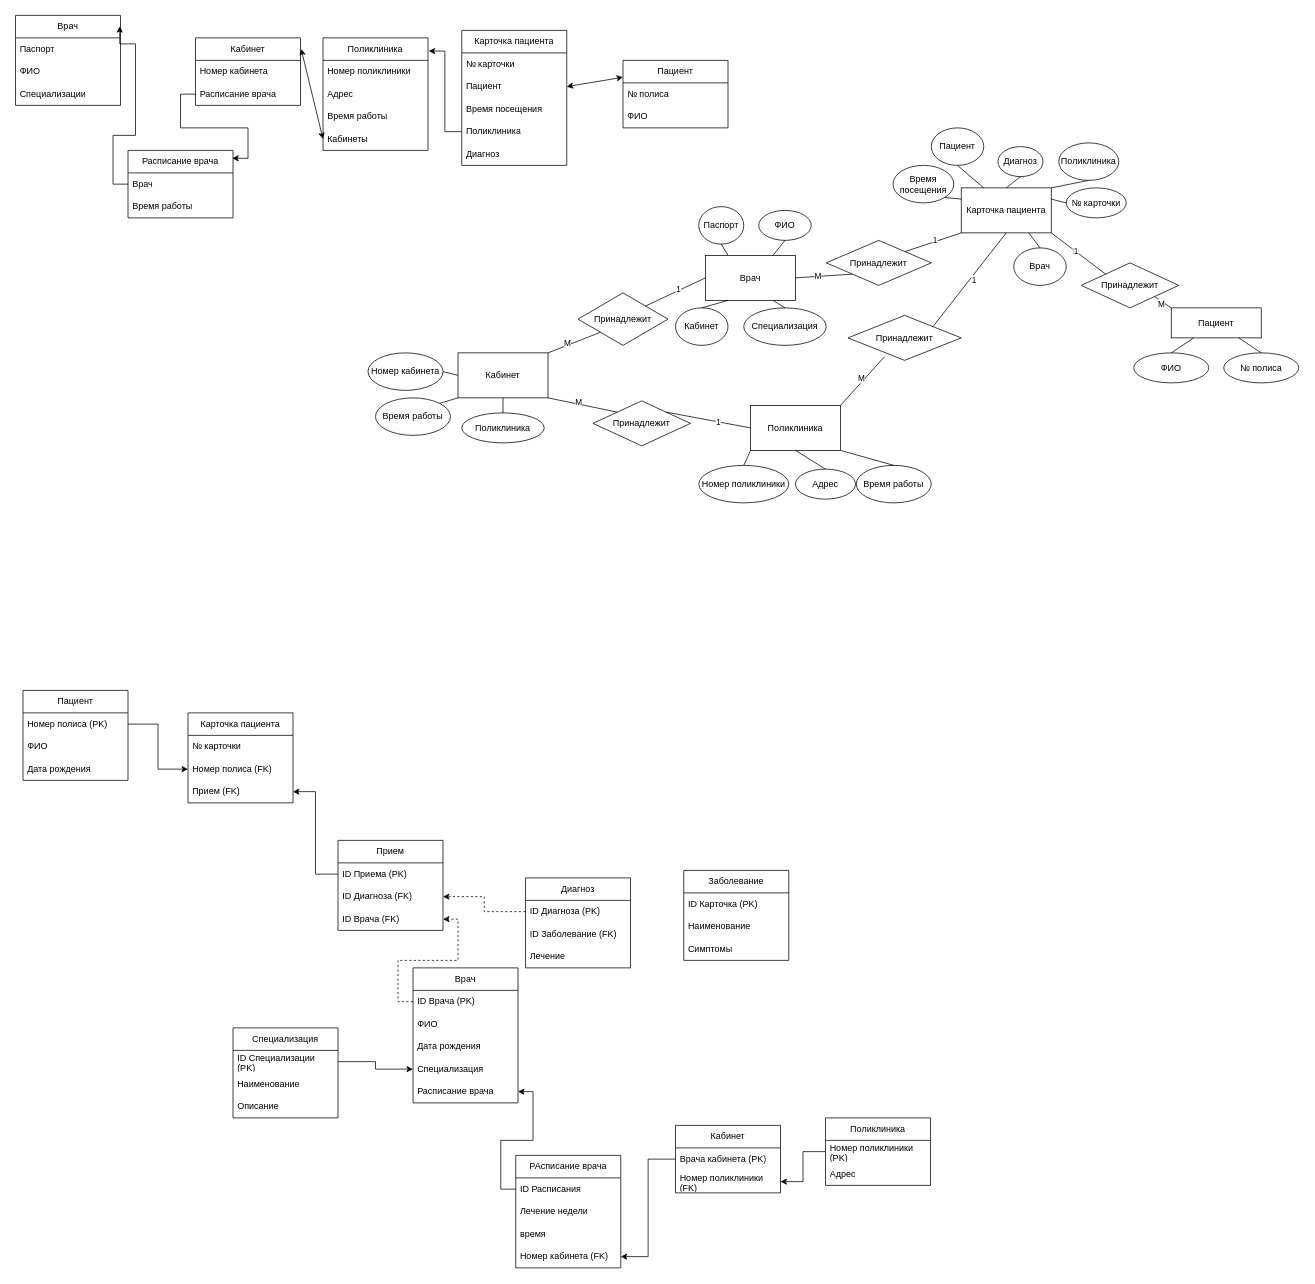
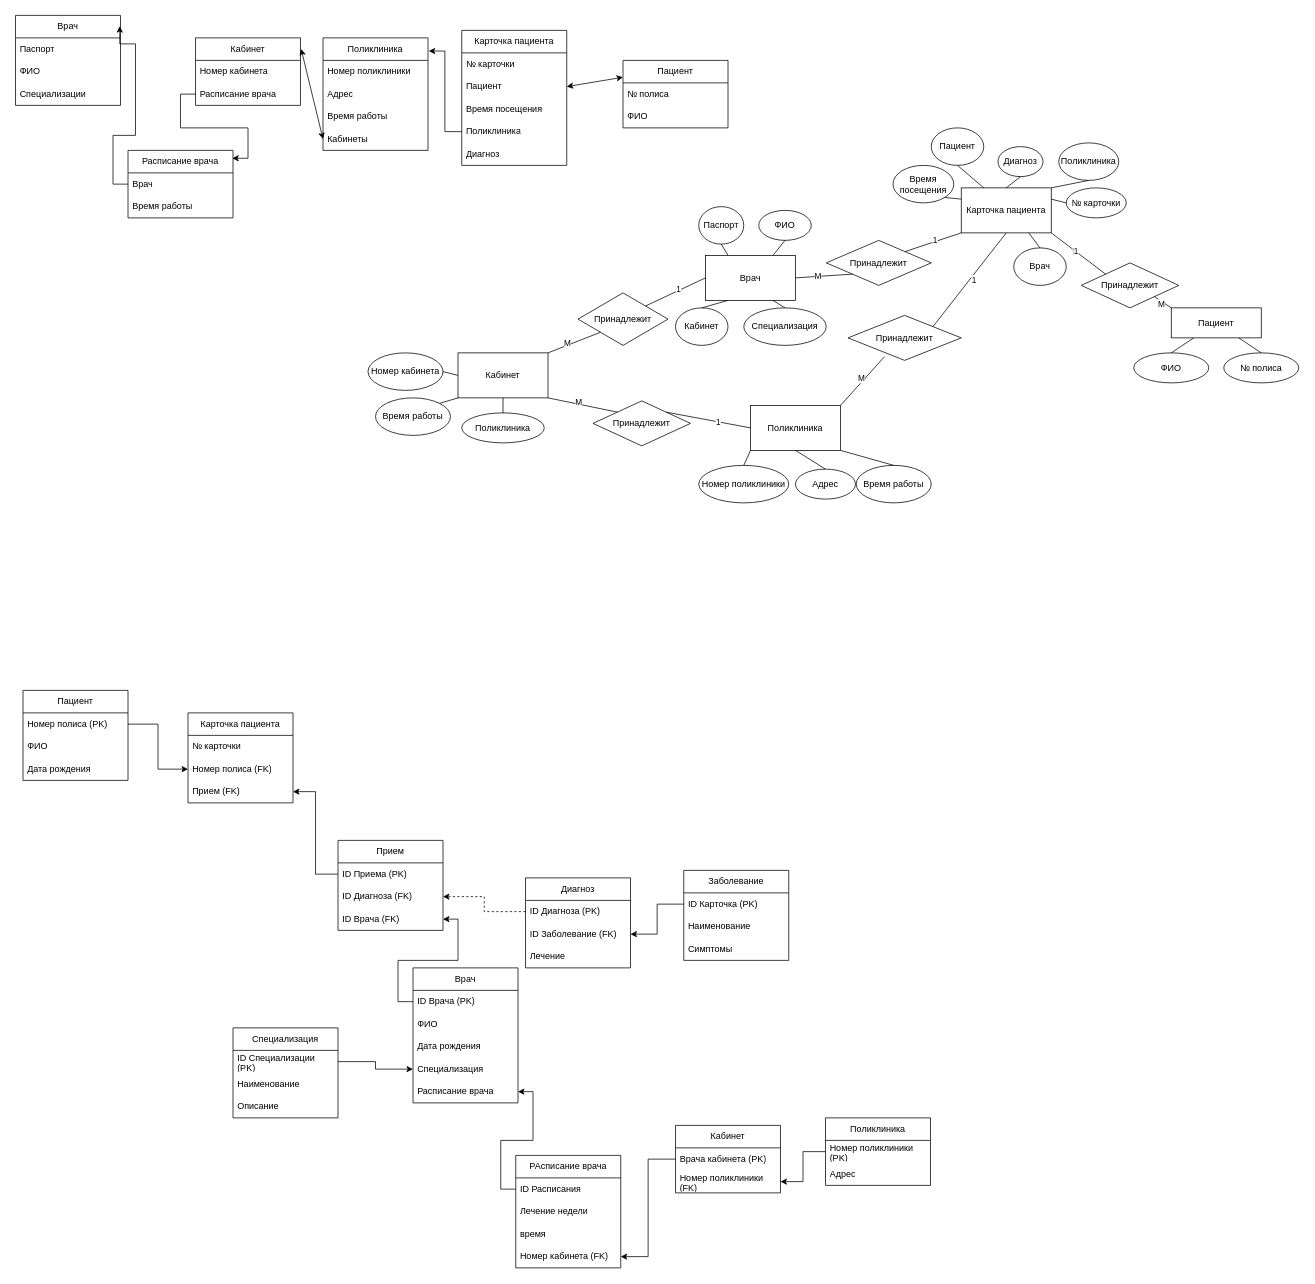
none -> (657, 904)
(427, 960) -> (427, 960)
